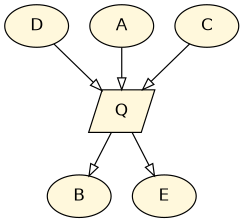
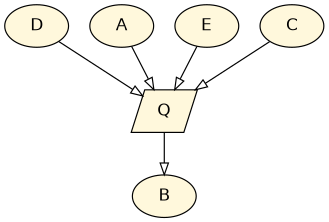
(141, 149) -> (189, 63)
